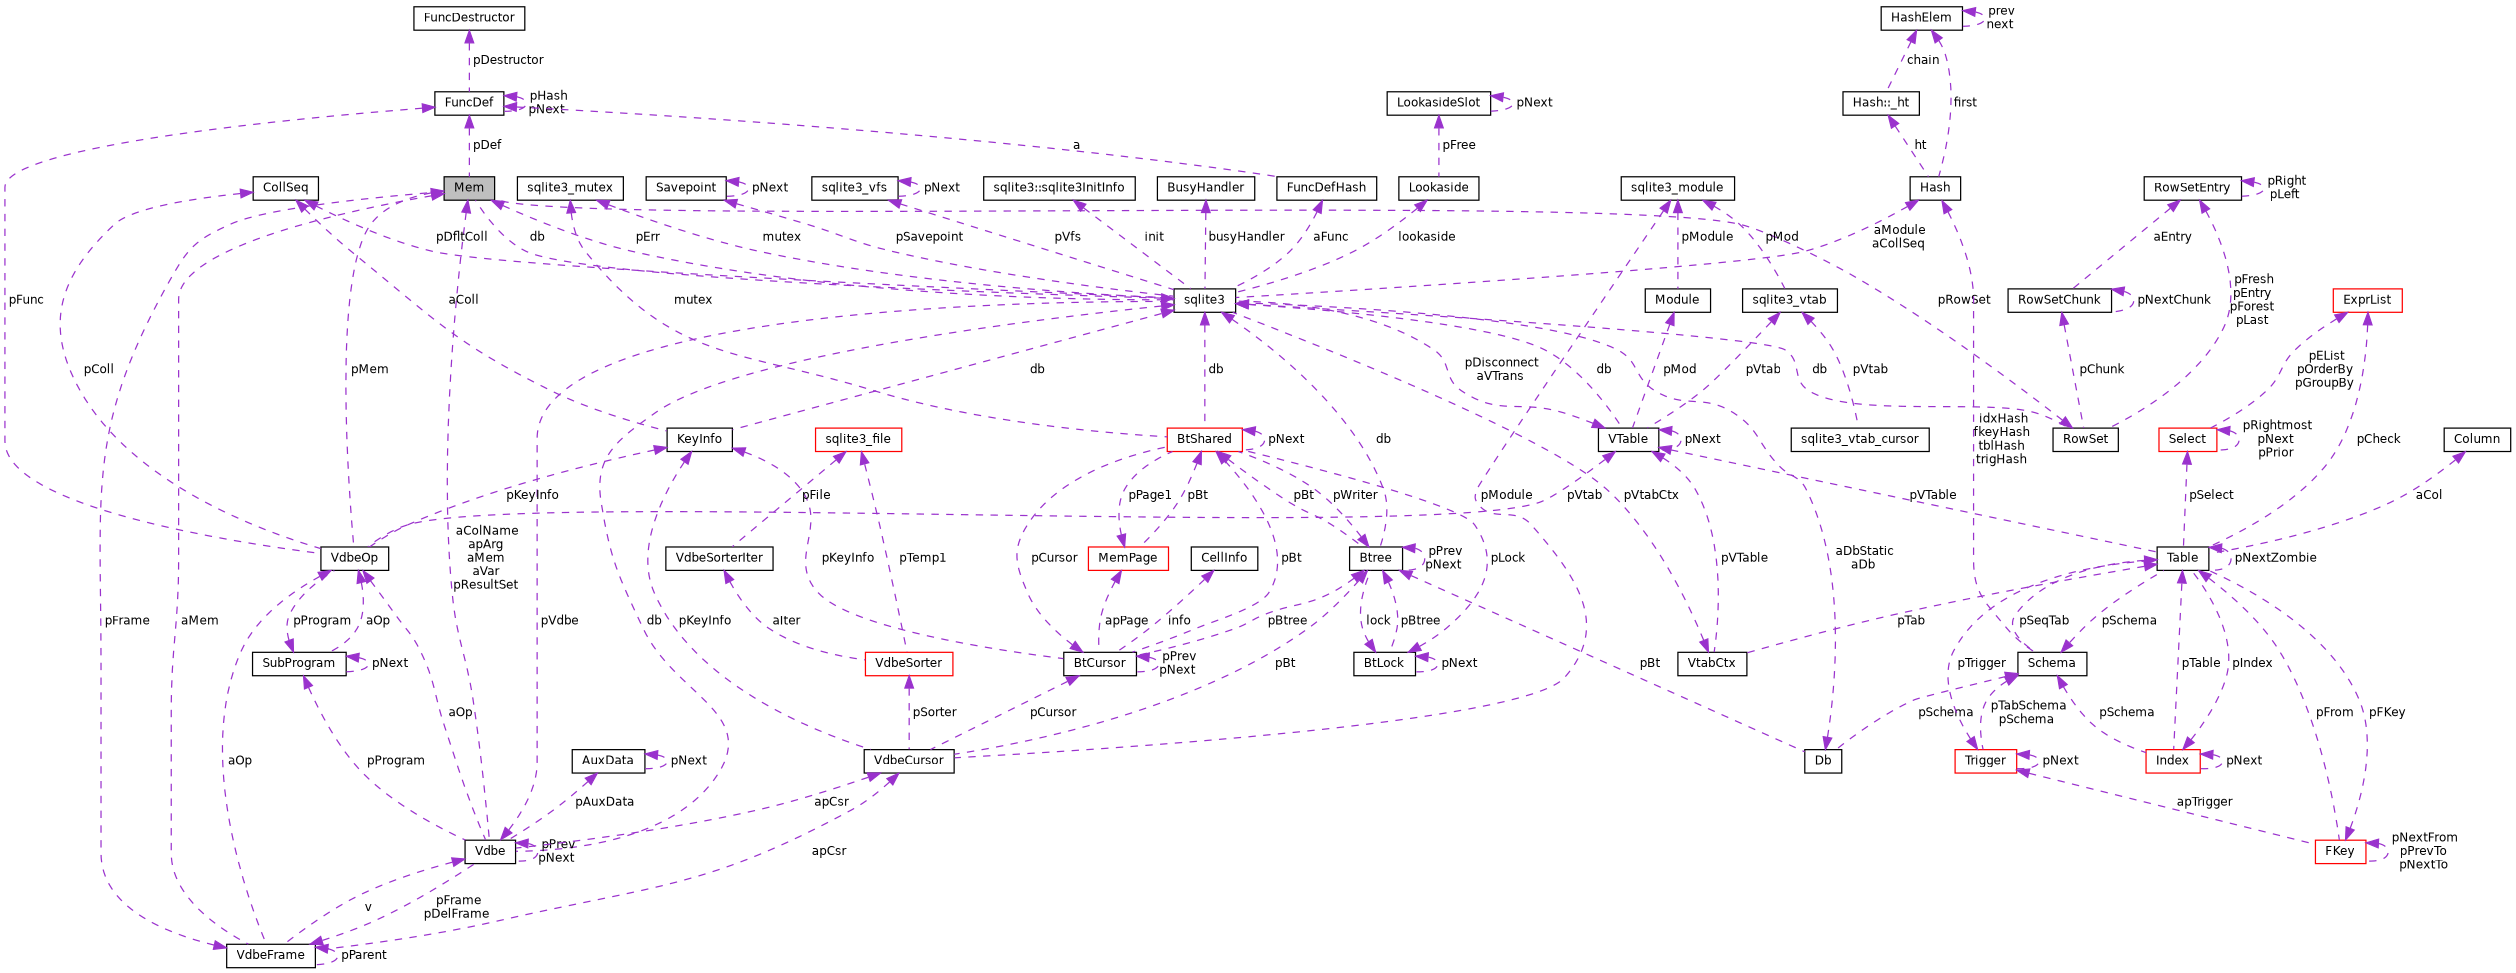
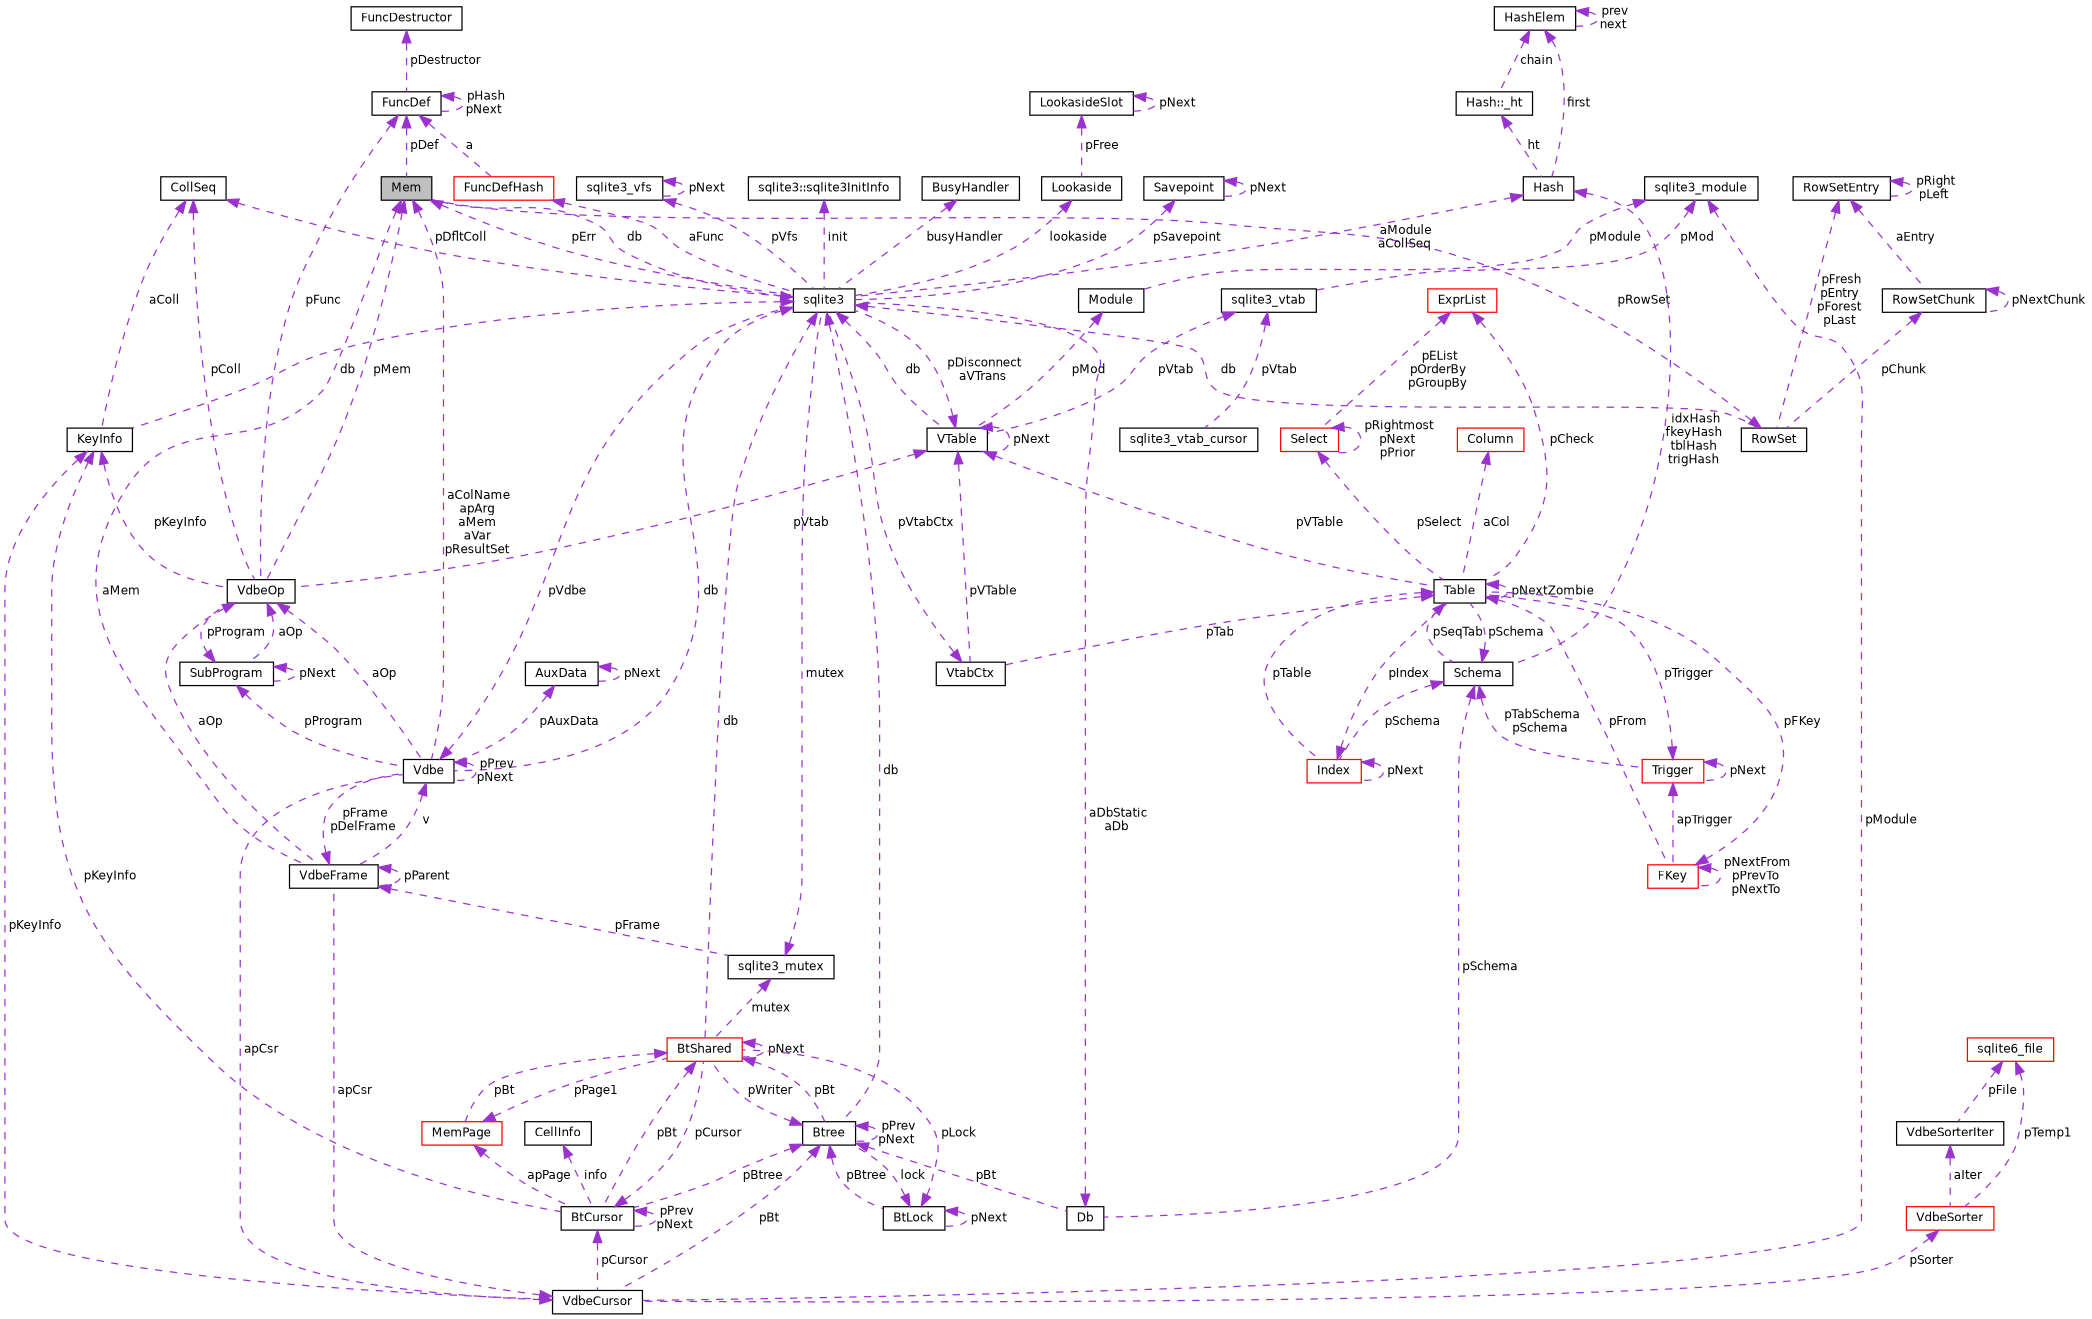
(1327, 188) -> (504, 188)
(859, 440) -> (2011, 1050)
(2477, 440) -> (1491, 440)
(102, 488) -> (559, 922)
